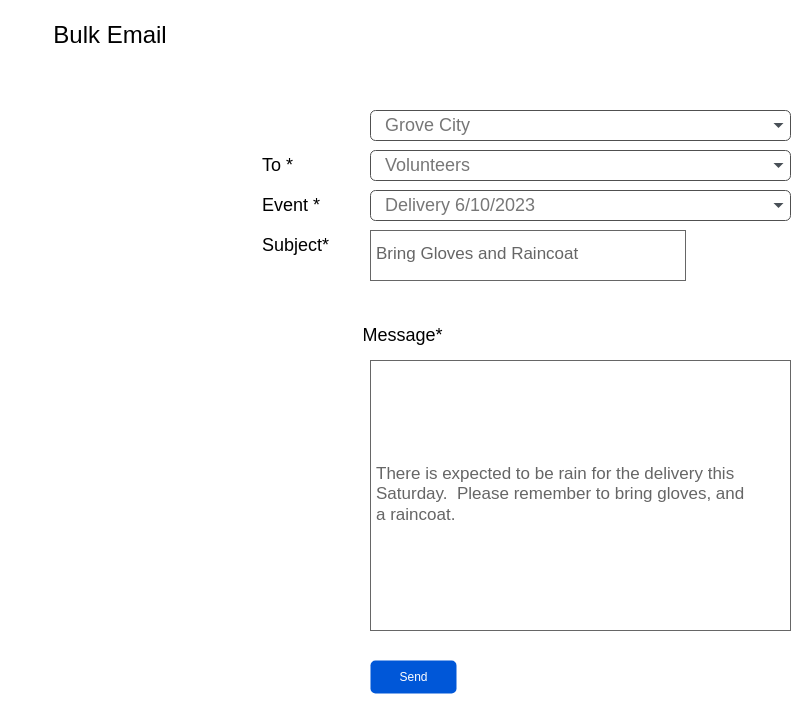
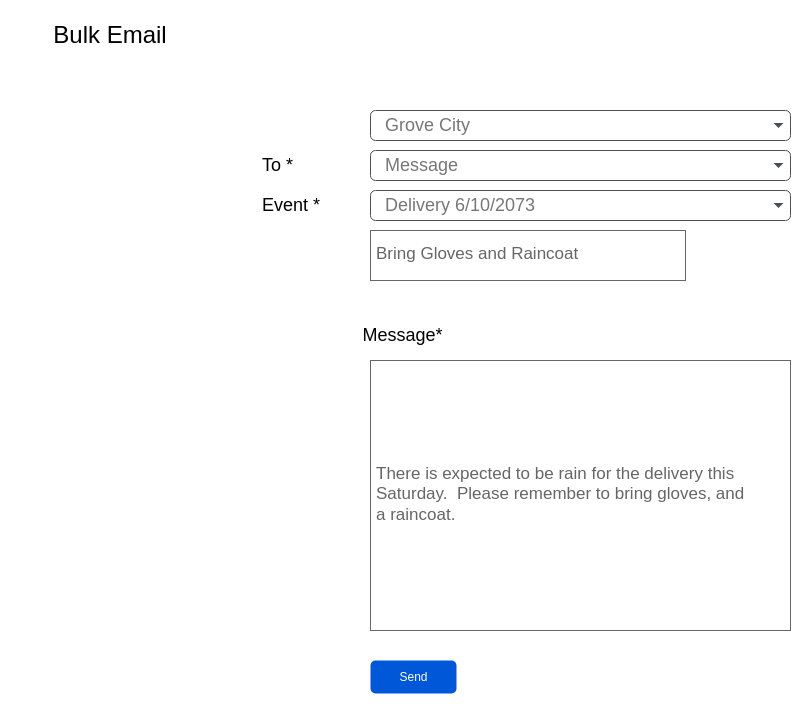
(418, 166) -> (409, 166)
(441, 206) -> (441, 206)
(291, 246) -> none
